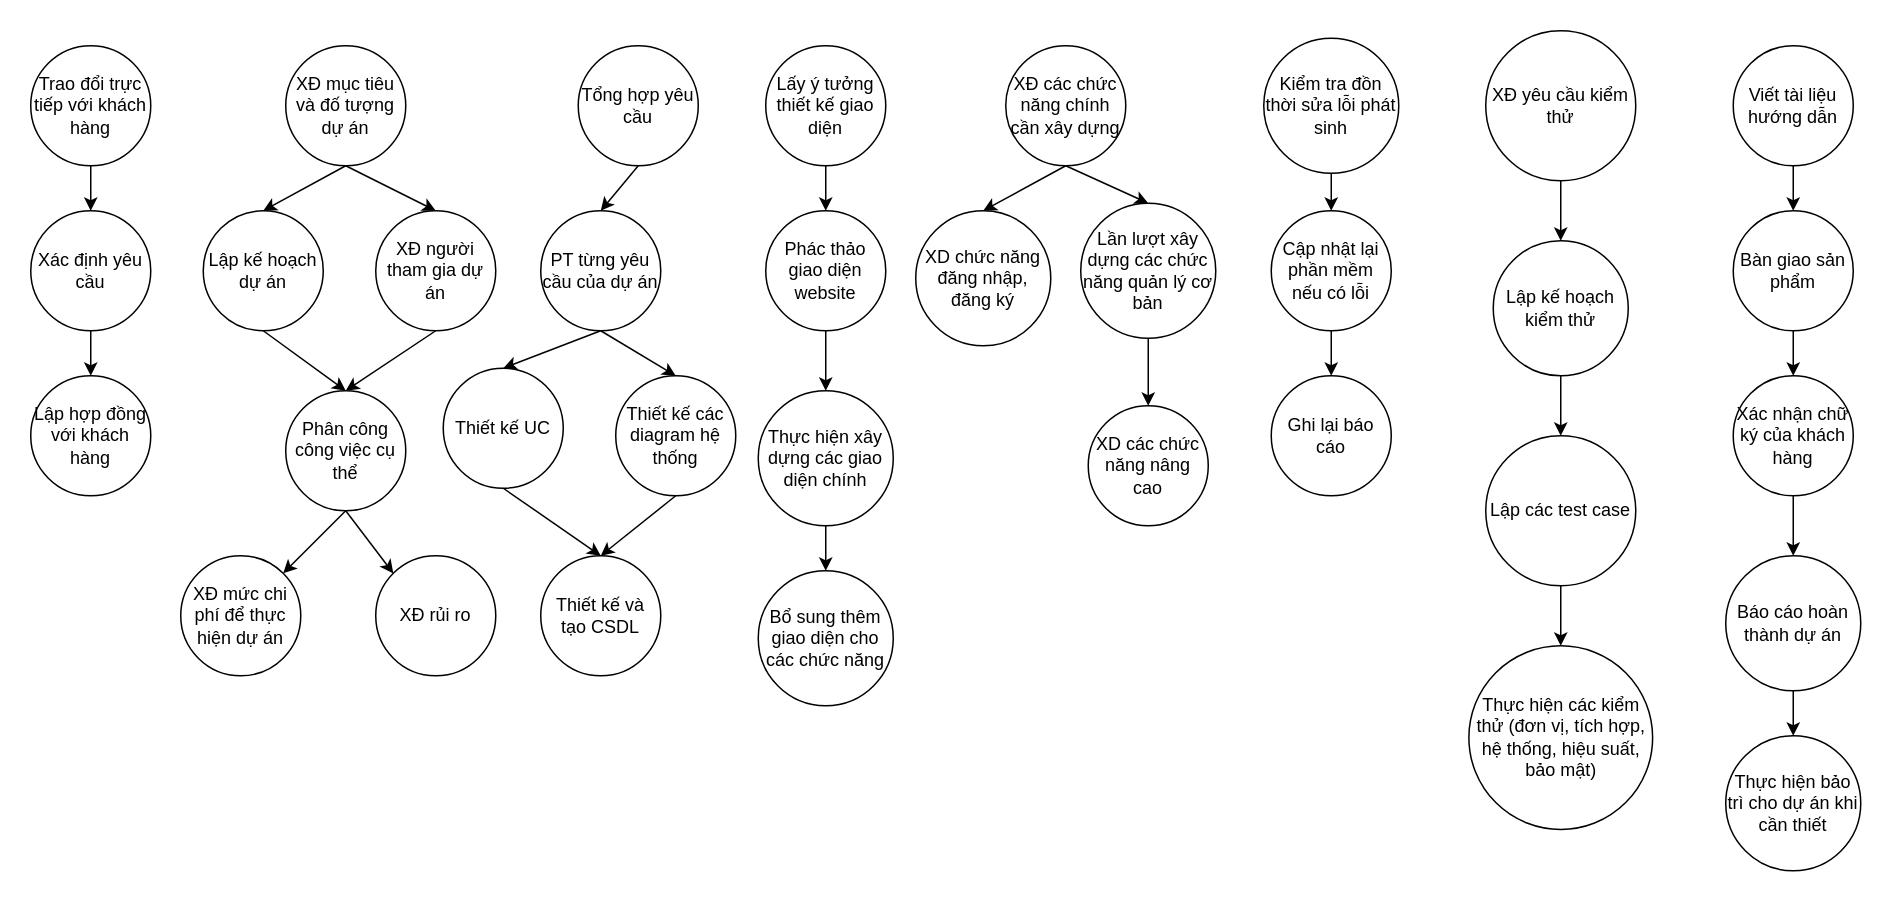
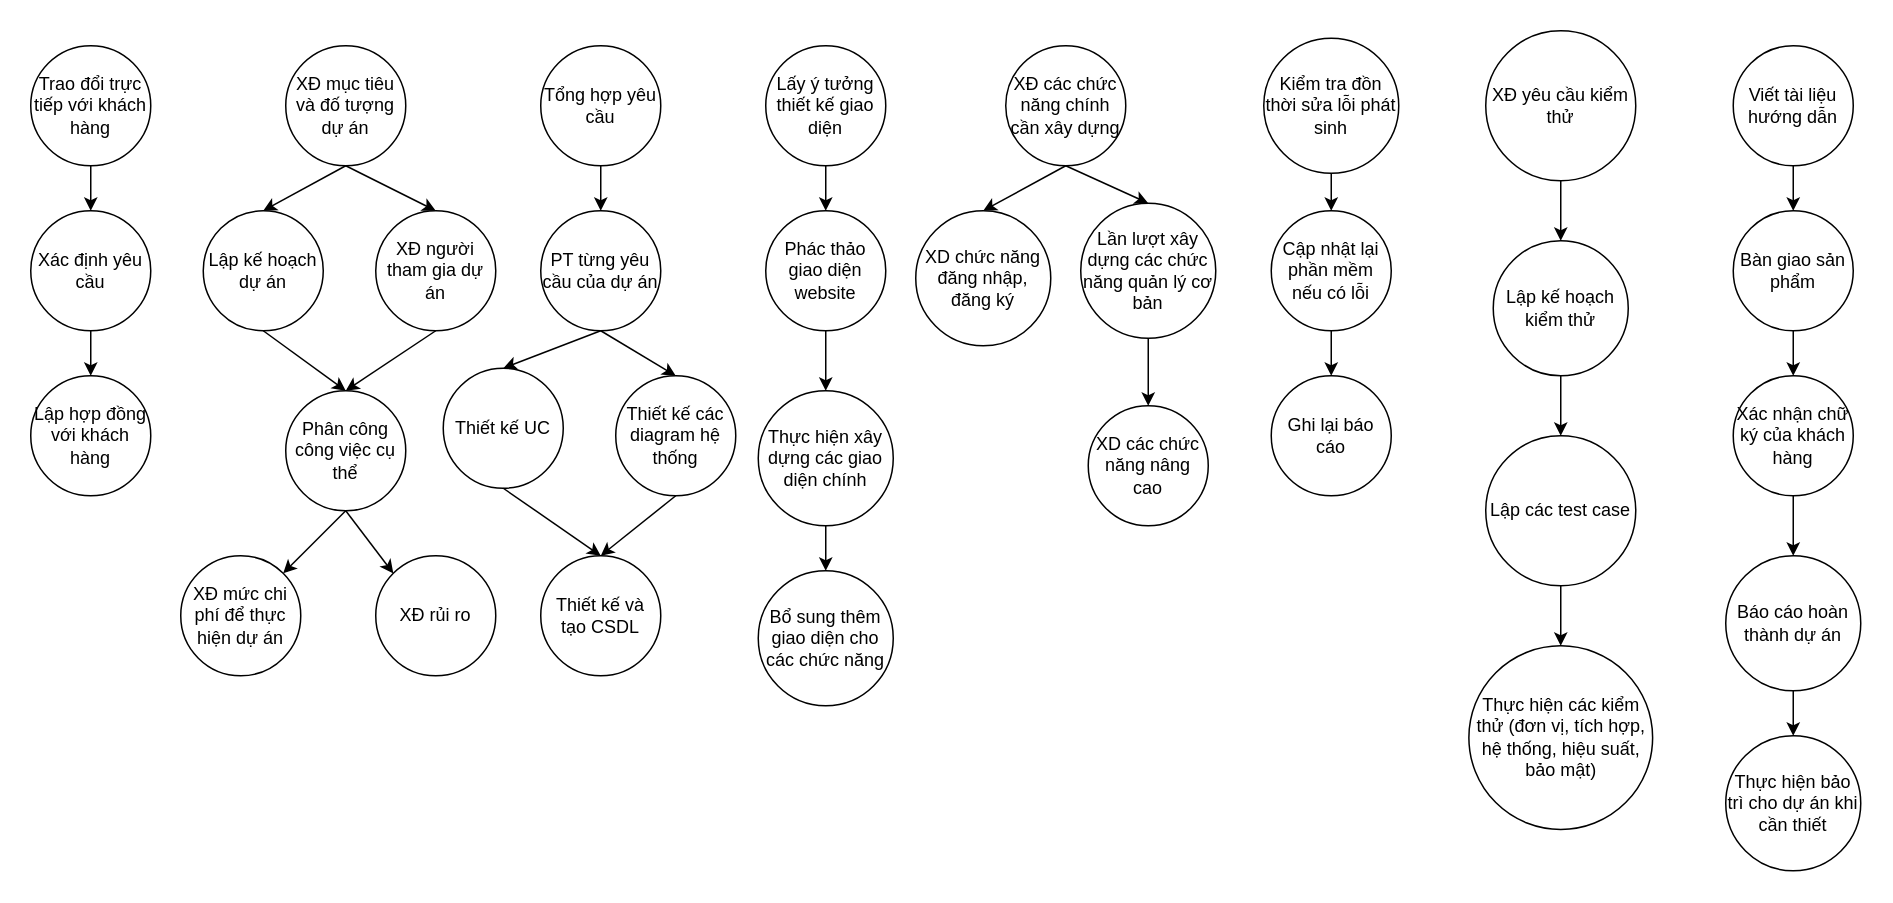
(638, 106) -> (601, 106)
